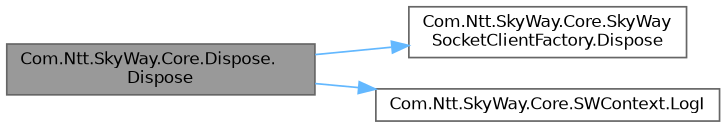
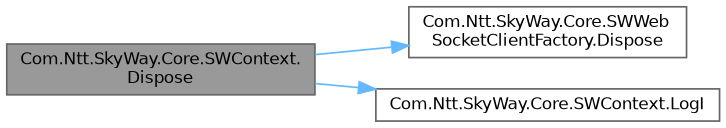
(548, 32) -> (548, 32)
(161, 69) -> (161, 69)
